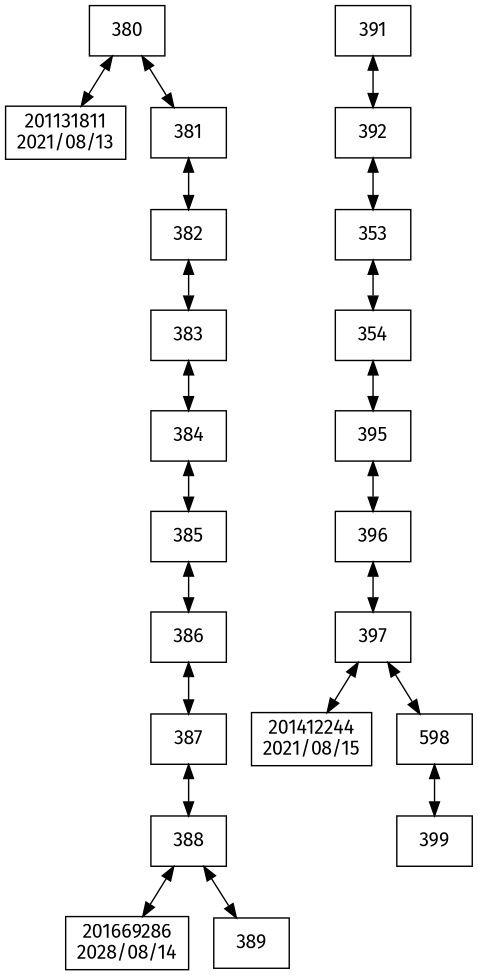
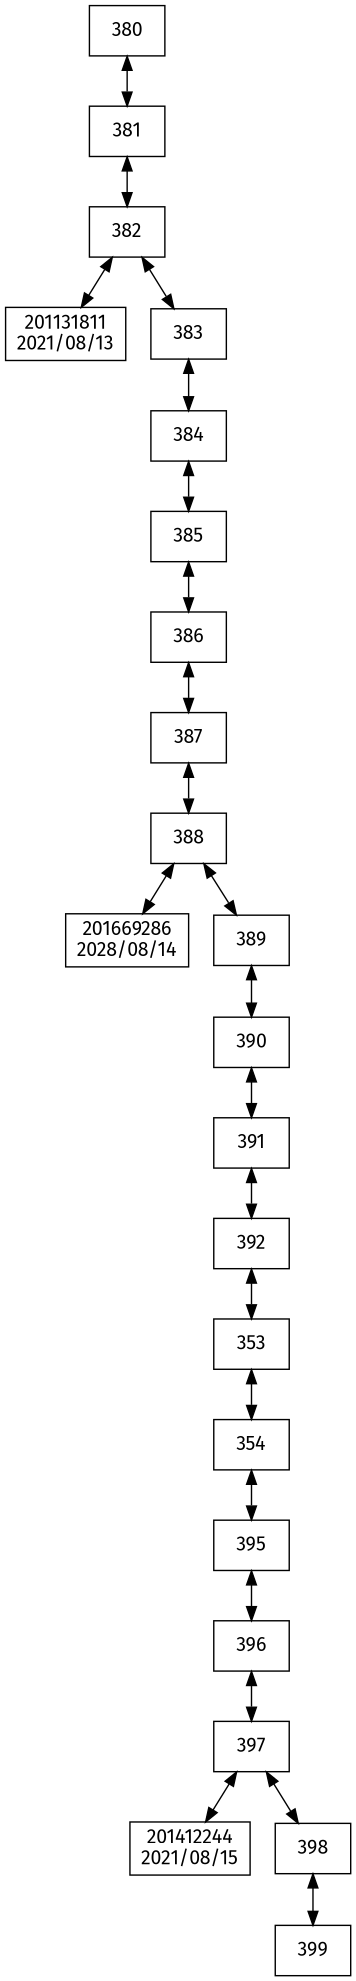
(97, 81) -> (97, 282)
(435, 739) -> (313, 1849)
none -> (252, 1042)
